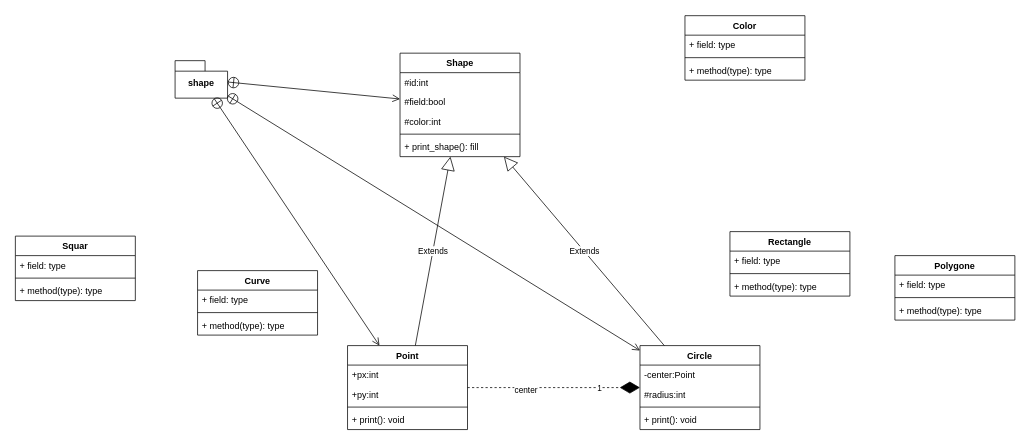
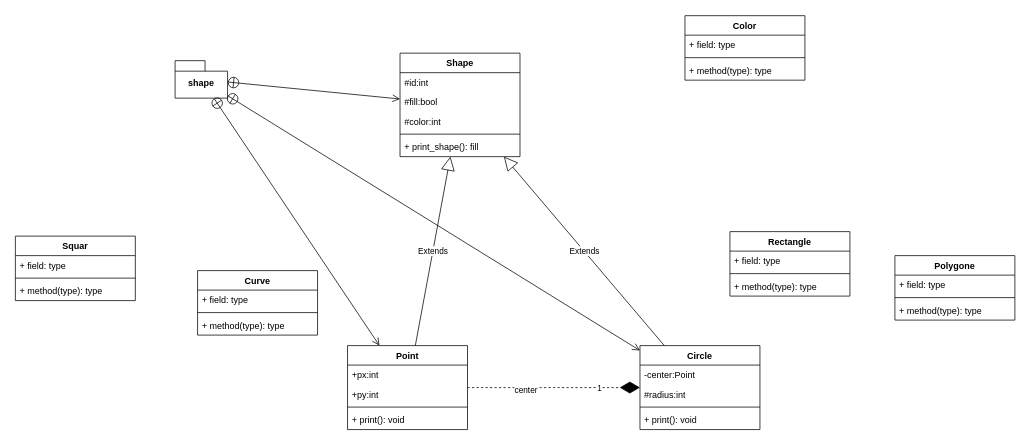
(428, 103) -> (424, 103)
